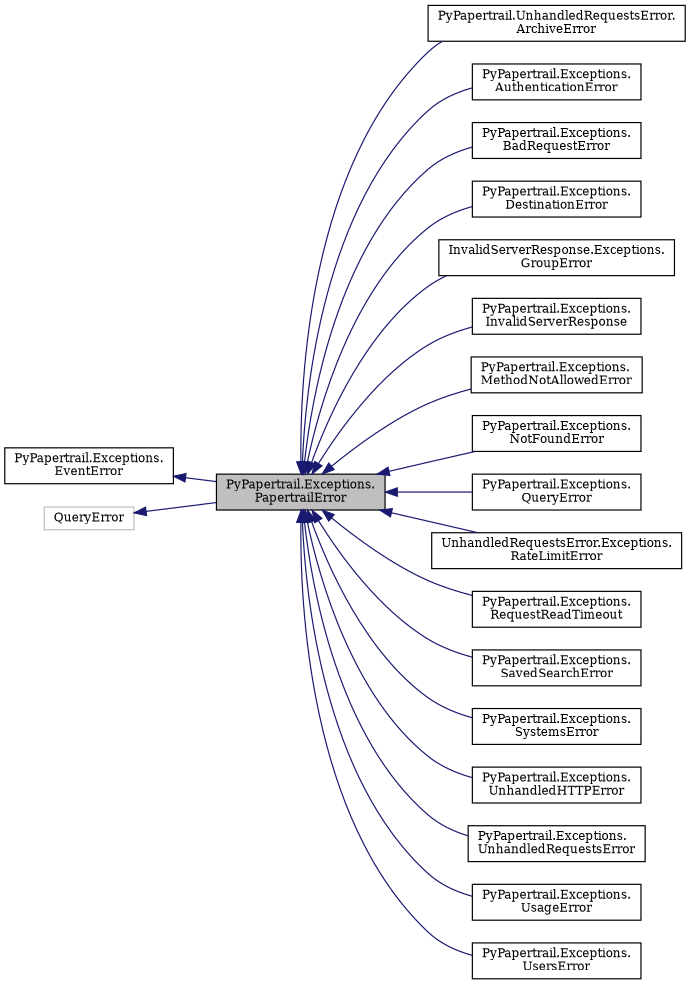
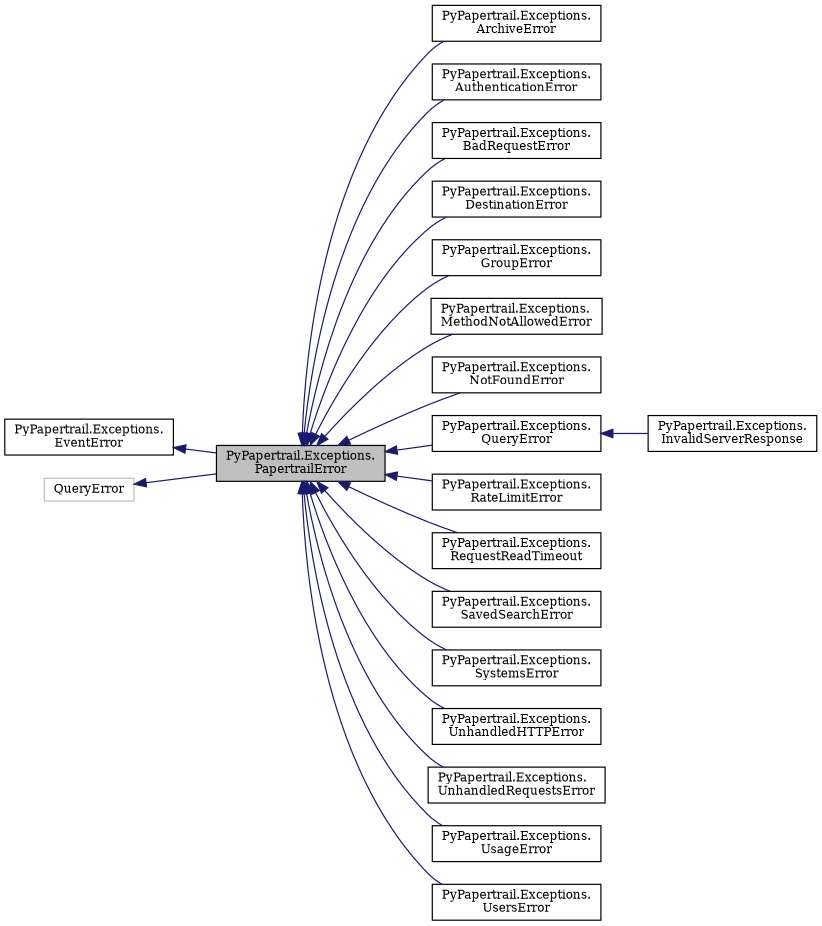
(557, 23) -> (517, 23)
(557, 258) -> (517, 258)
(383, 381) -> (630, 433)
(557, 551) -> (517, 492)
